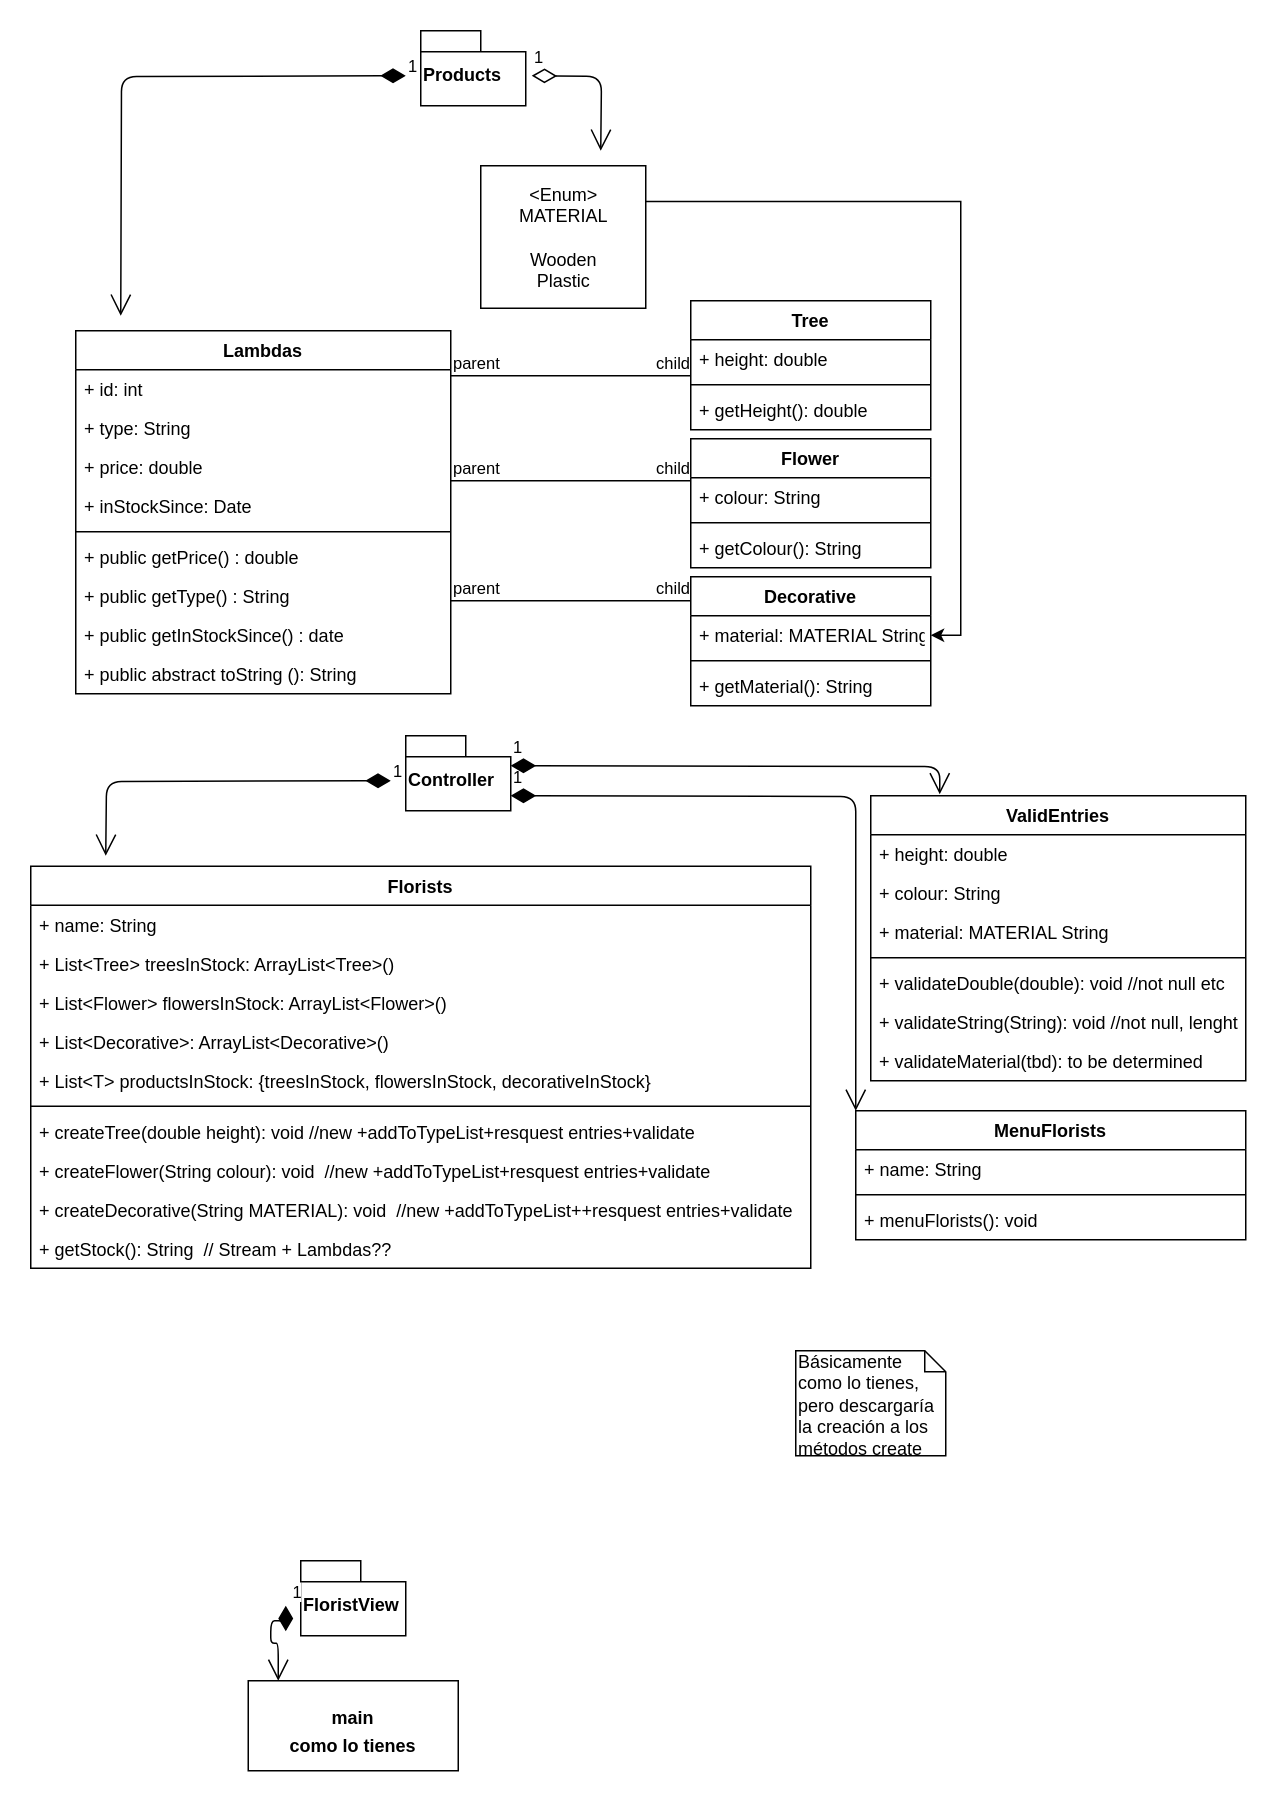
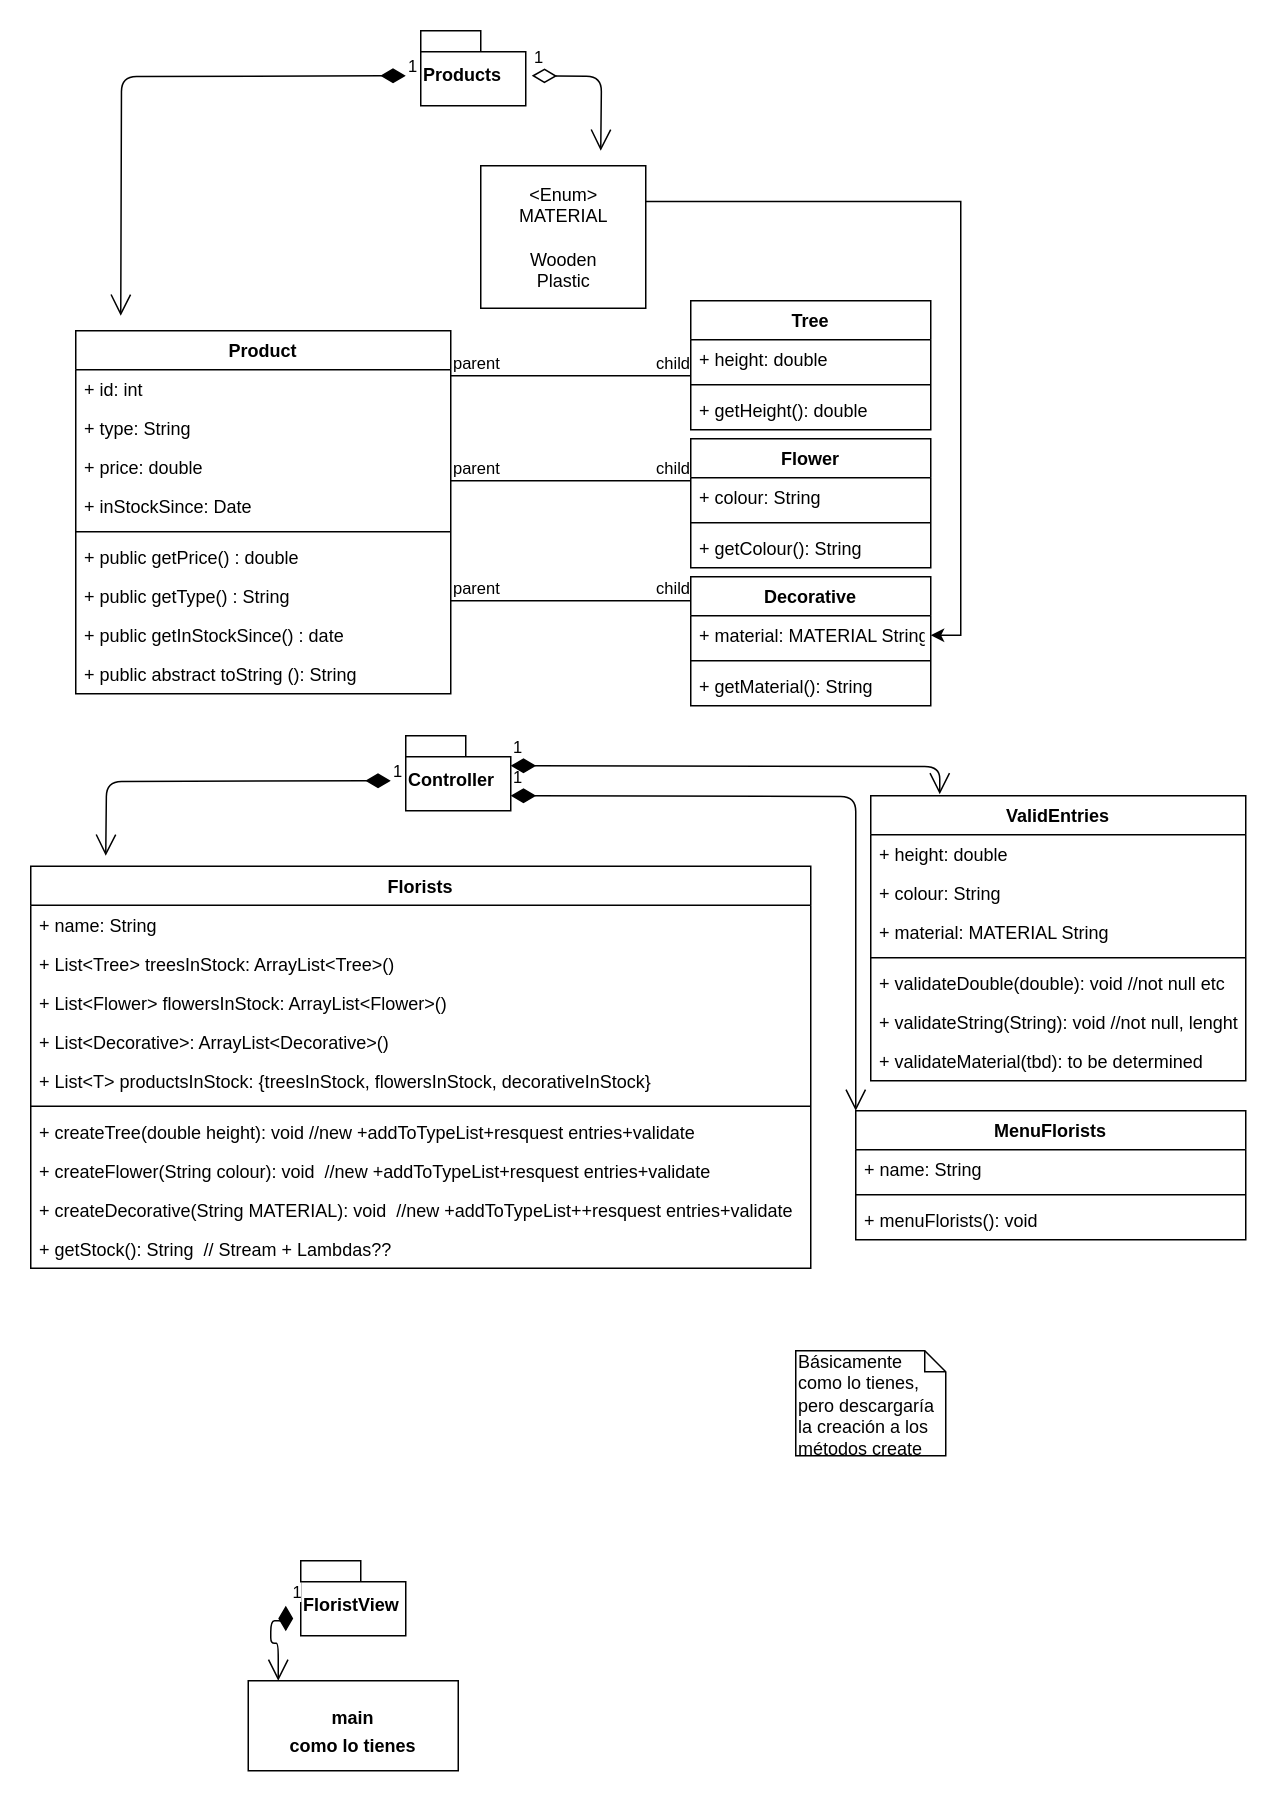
(263, 351) -> (263, 351)
